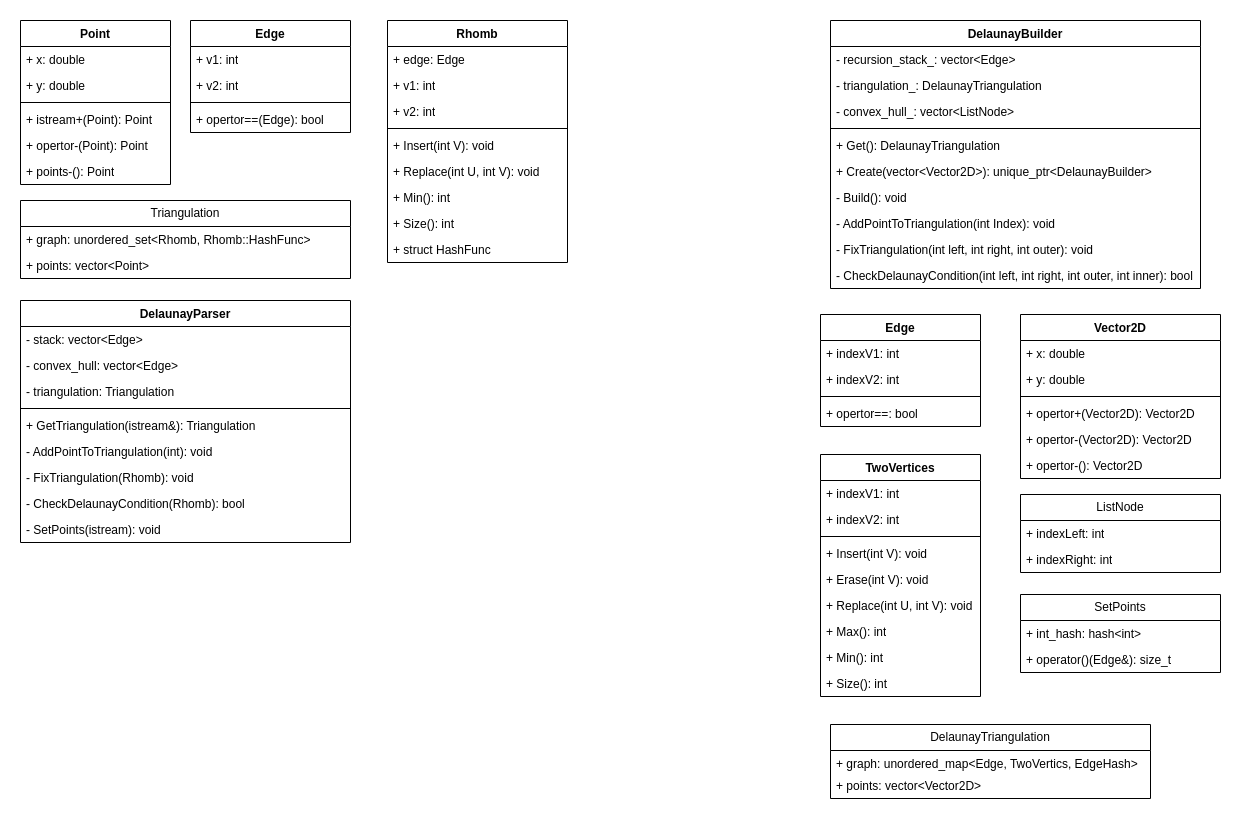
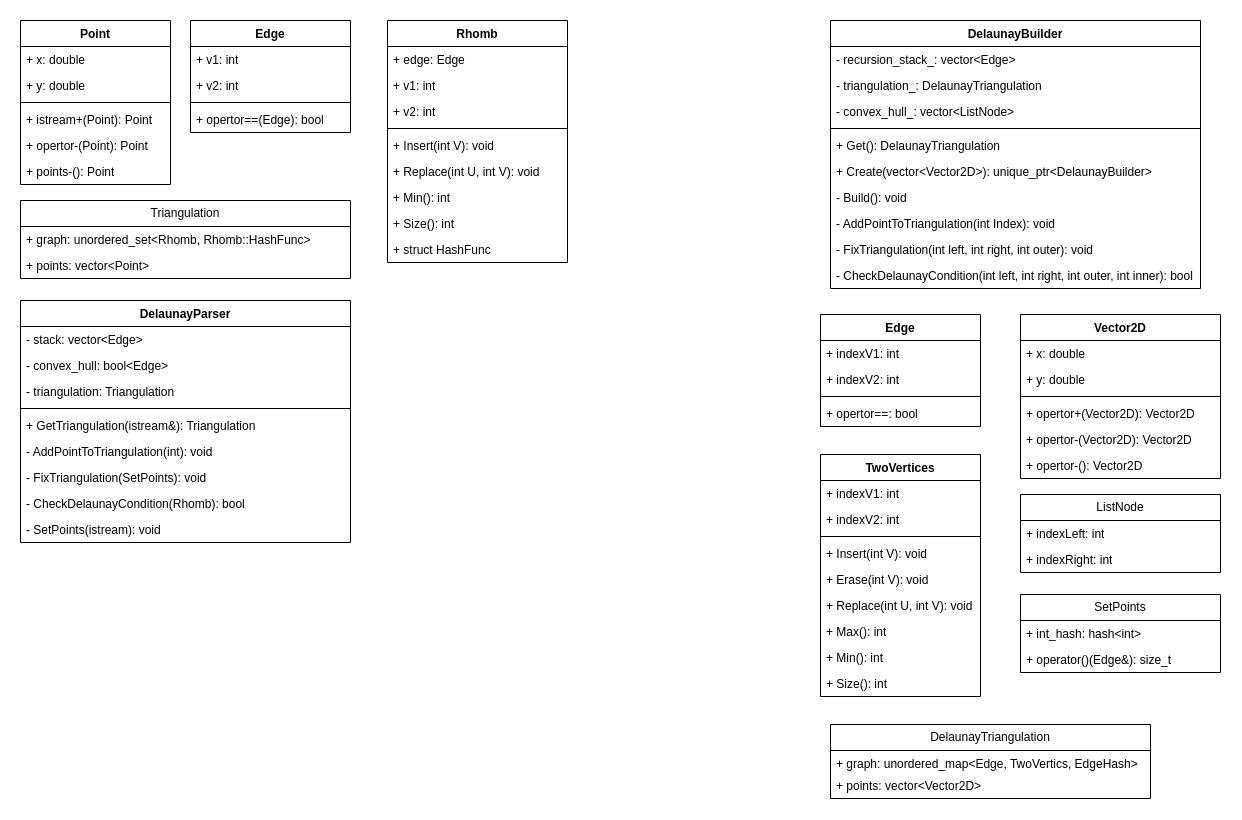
(109, 367) -> (101, 367)
(118, 479) -> (130, 479)
